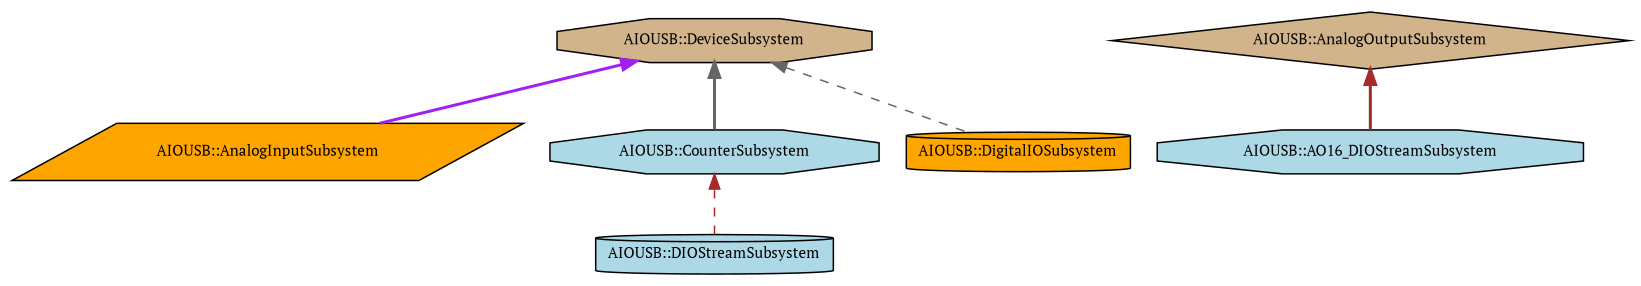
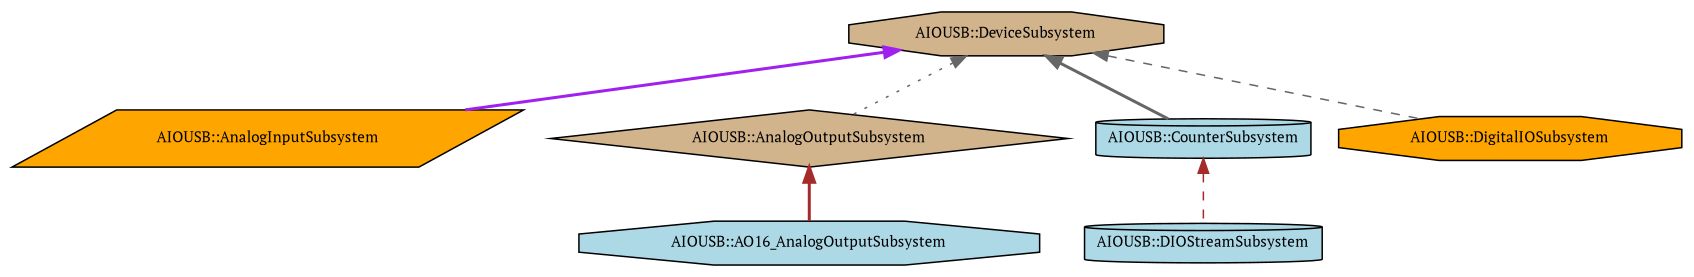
none -> (903, 89)
(715, 152) -> (1203, 139)
(1018, 152) -> (1510, 139)
(1370, 152) -> (809, 243)
